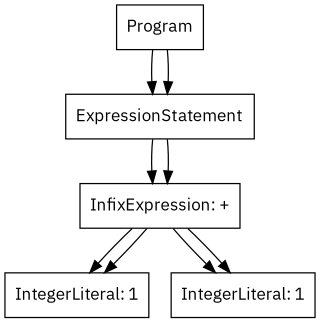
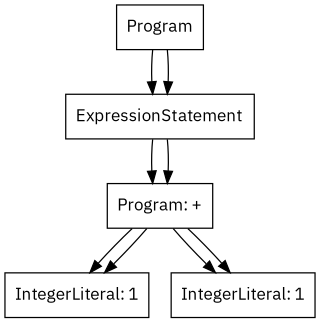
(160, 206) -> (160, 206)
